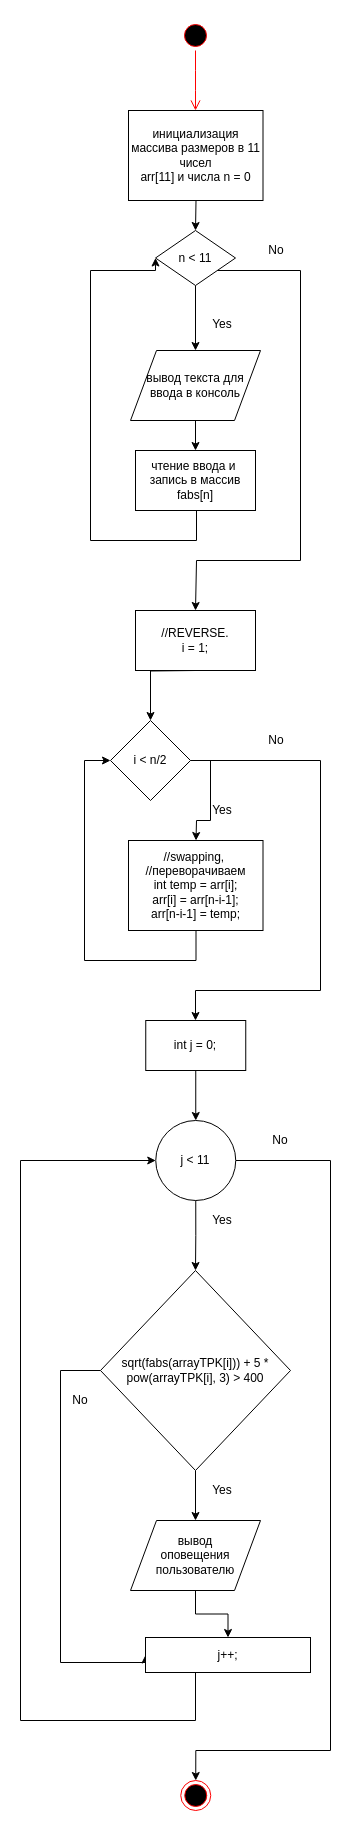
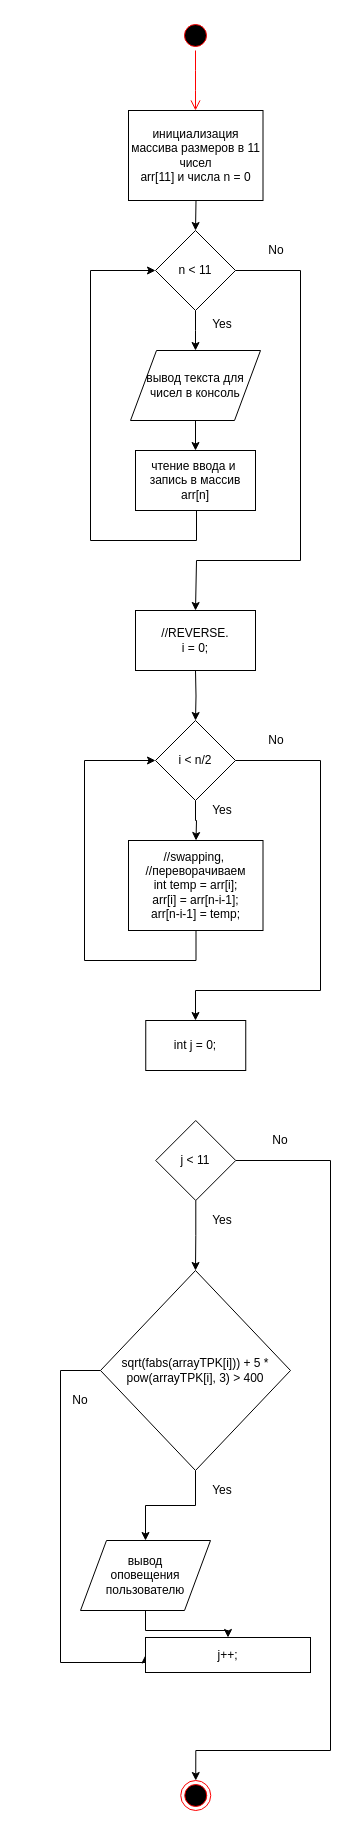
(196, 258) -> (196, 271)
(196, 386) -> (196, 386)
(196, 481) -> (196, 481)
(196, 641) -> (196, 641)
(151, 761) -> (196, 761)
(196, 1092) -> none
(196, 1161) -> (196, 1161)
(21, 1489) -> none
(196, 1556) -> (146, 1576)
